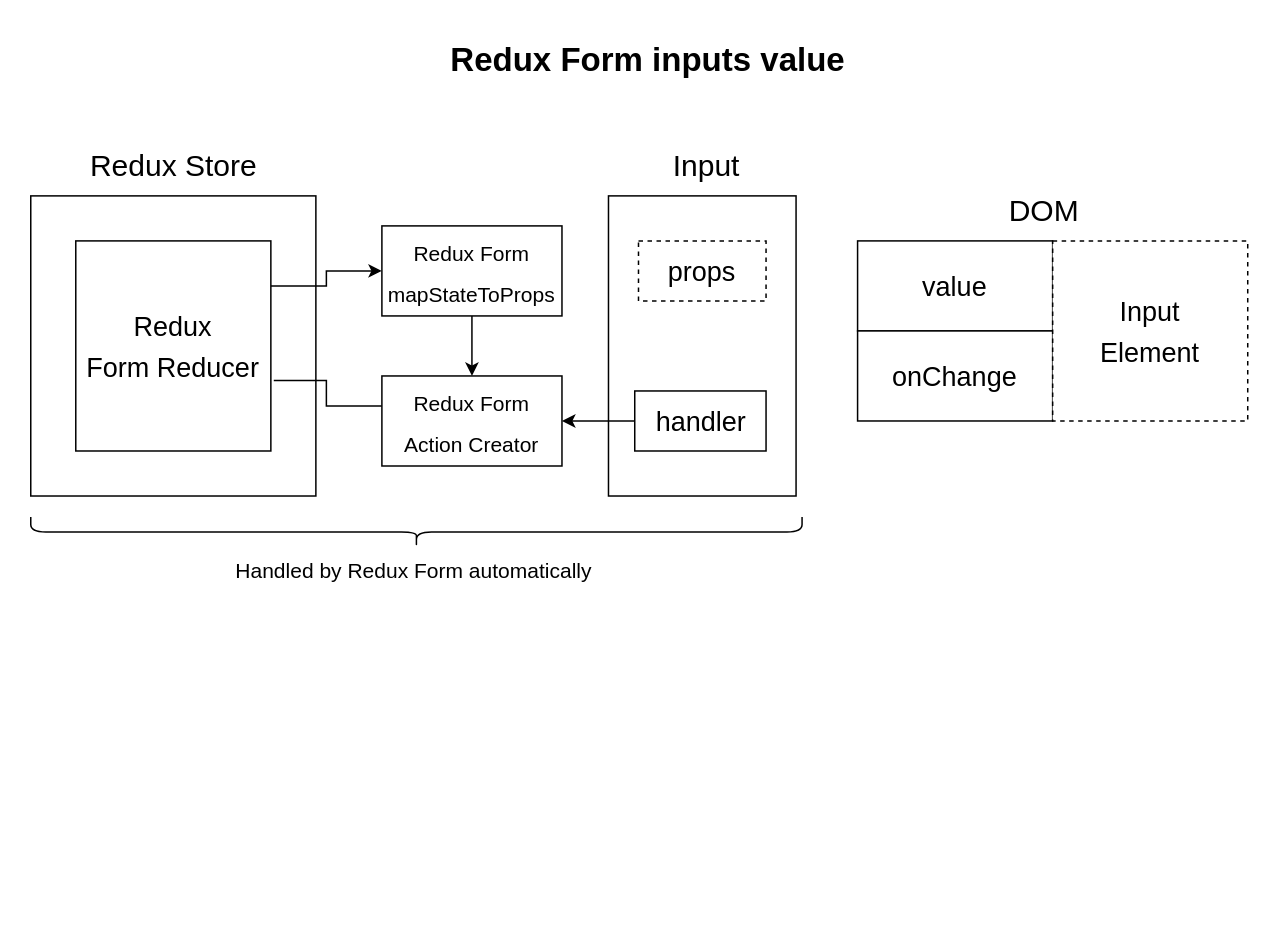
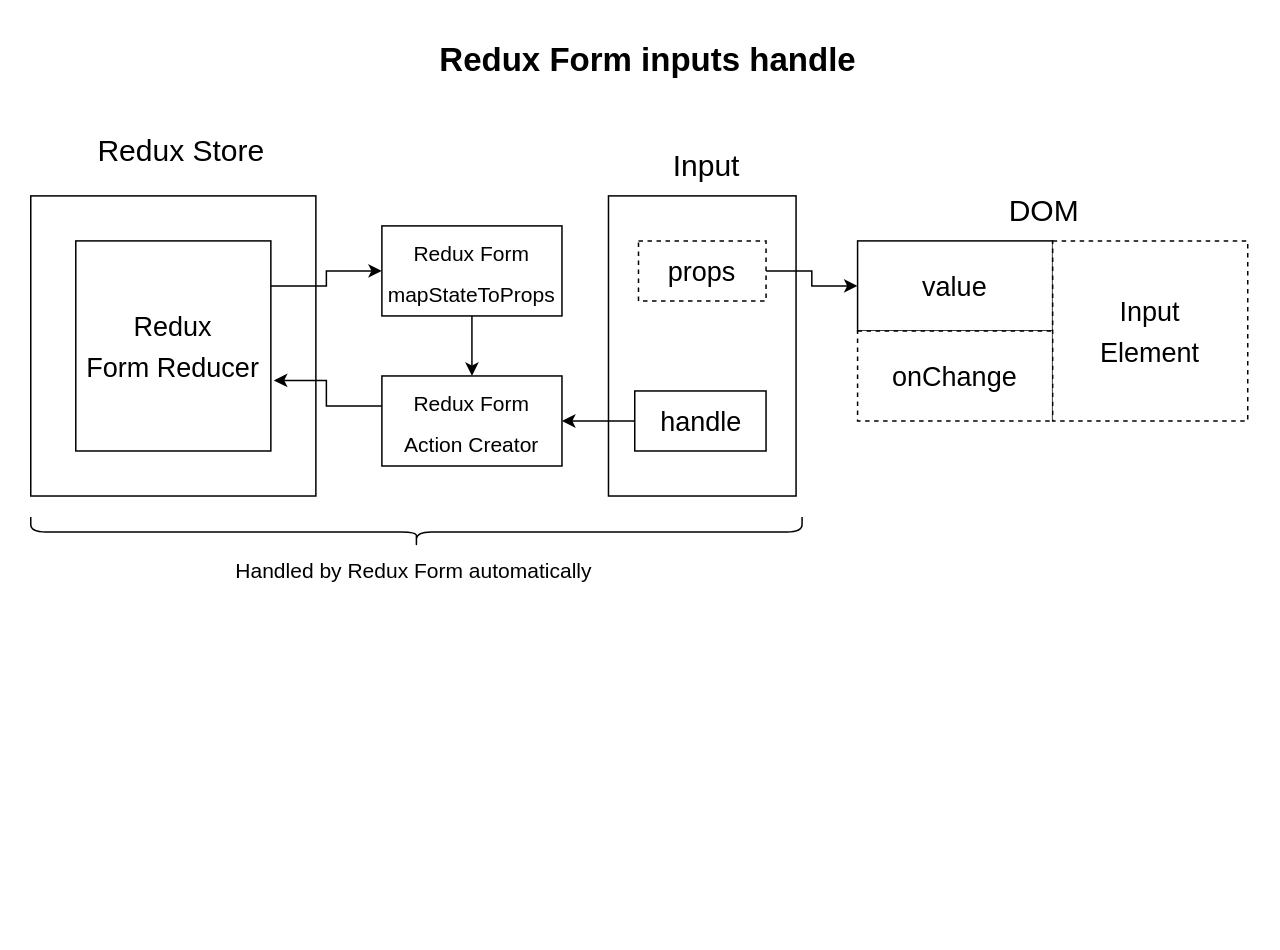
(648, 61) -> (648, 61)
(173, 166) -> (181, 151)
none -> (812, 274)
(955, 376) -> (955, 376)
(280, 380) -> (285, 380)
(701, 421) -> (701, 421)
